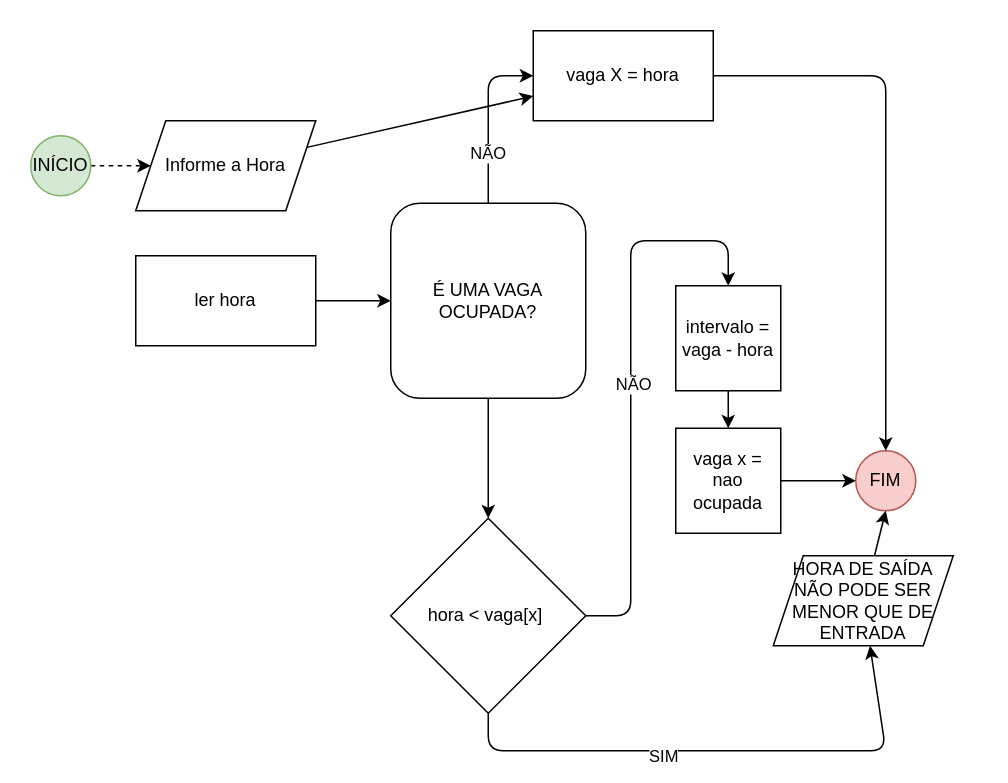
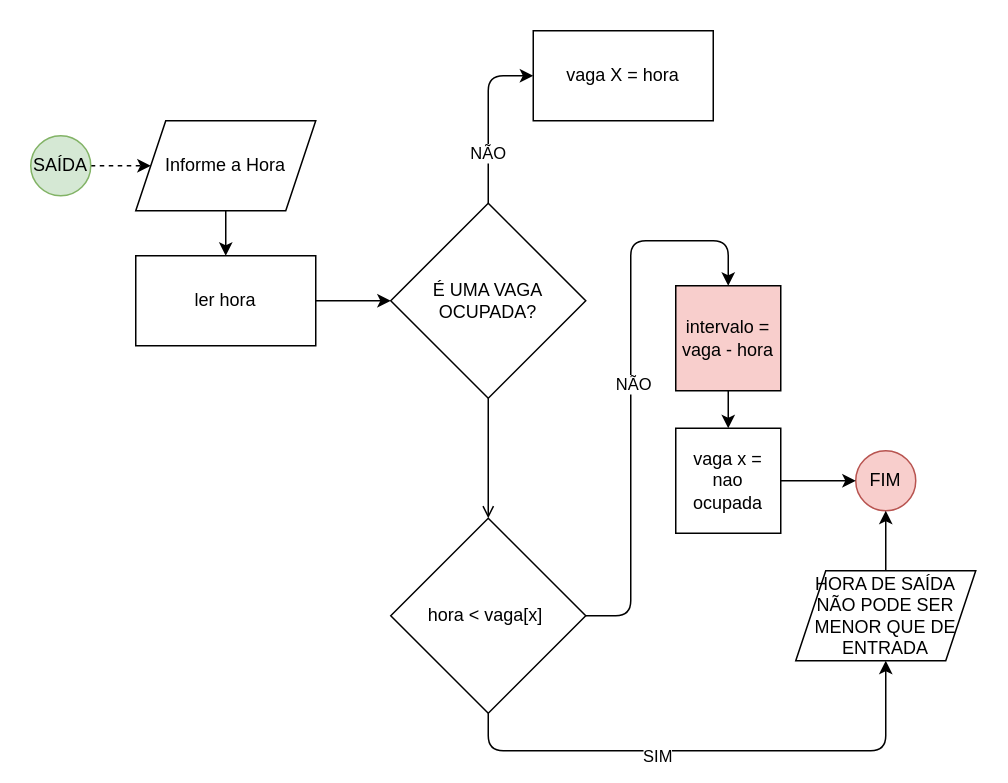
(415, 123) -> (226, 228)
(61, 166) -> (61, 166)
(886, 177) -> none
(488, 301) -> (488, 301)
(728, 338) -> (728, 338)
(488, 507) -> (488, 509)
(863, 601) -> (886, 616)
